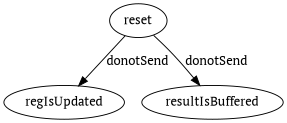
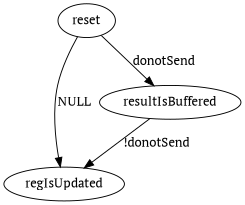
(138, 61) -> (74, 102)
none -> (121, 140)
